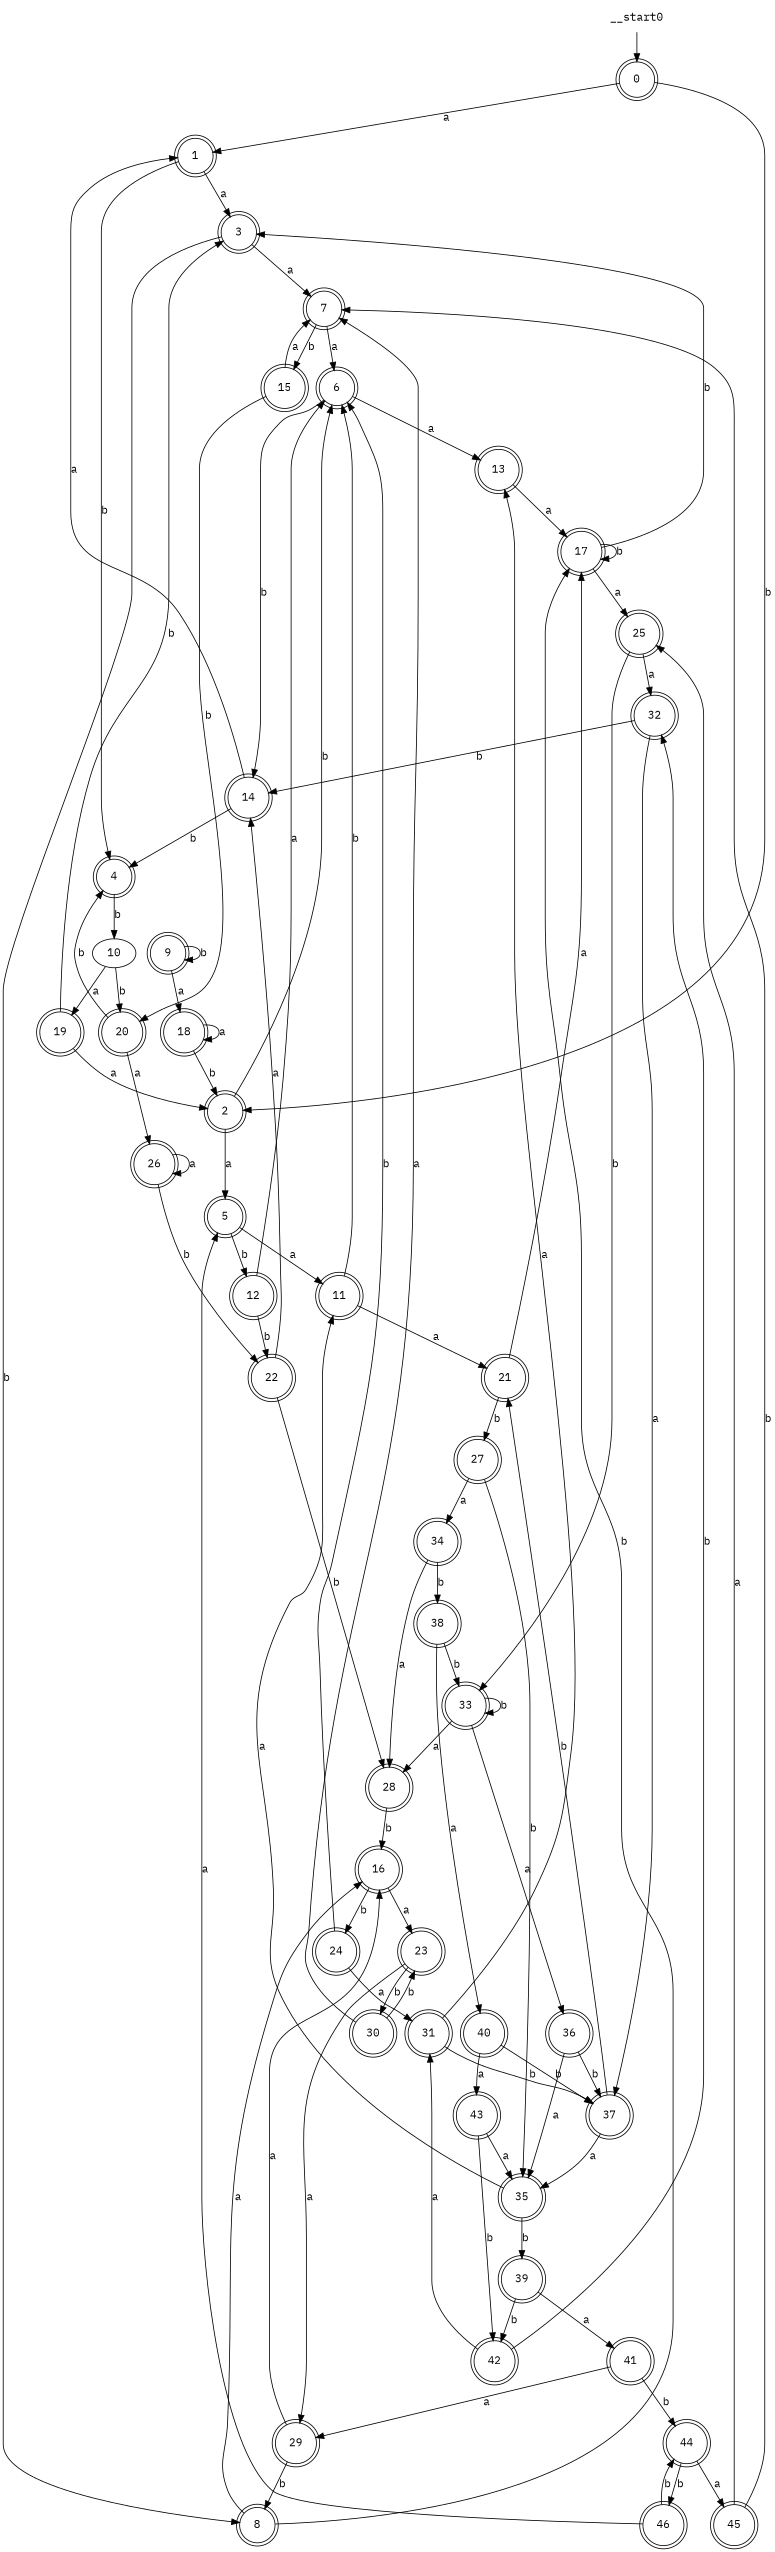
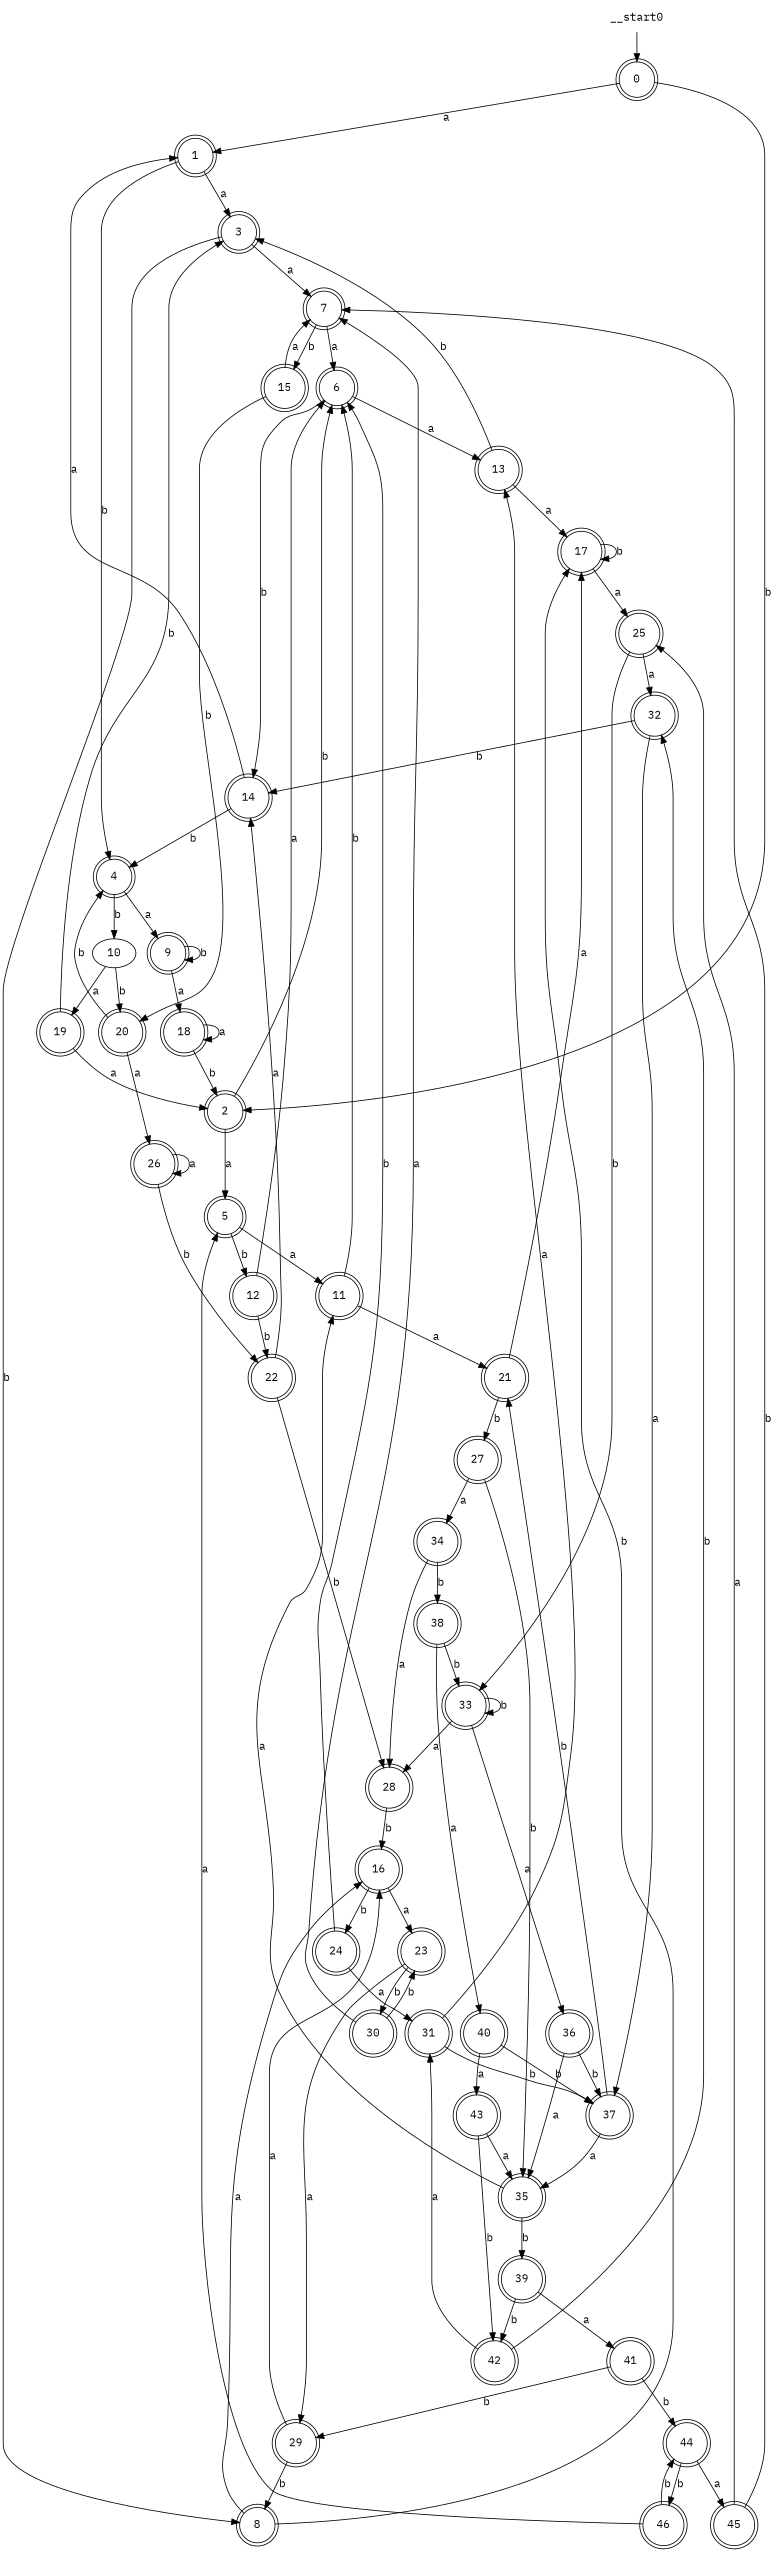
(637, 276) -> (404, 318)
none -> (139, 912)
(487, 2402) -> (487, 2402)
